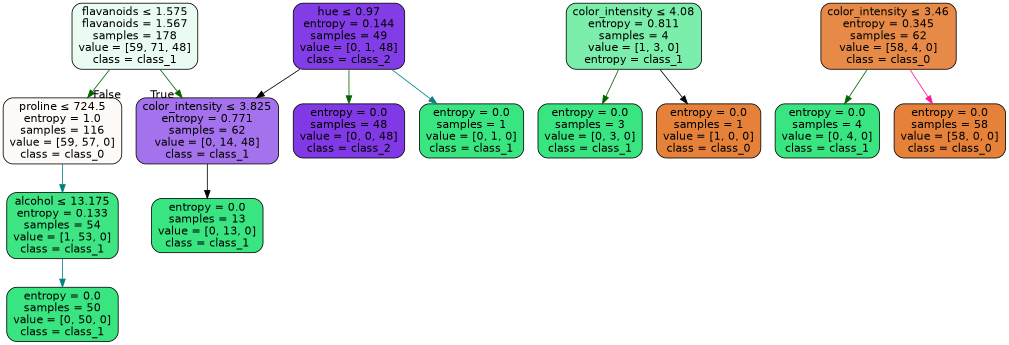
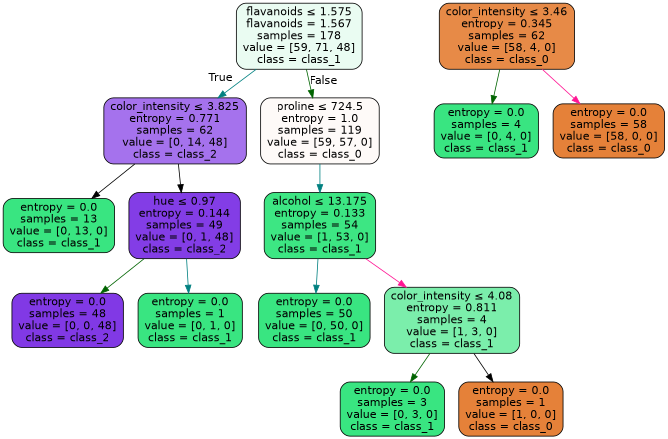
(634, 60) -> (452, 344)
(169, 80) -> (240, 81)
(281, 81) -> (179, 174)
(62, 131) -> (320, 131)
(207, 154) -> (175, 154)
none -> (383, 271)
